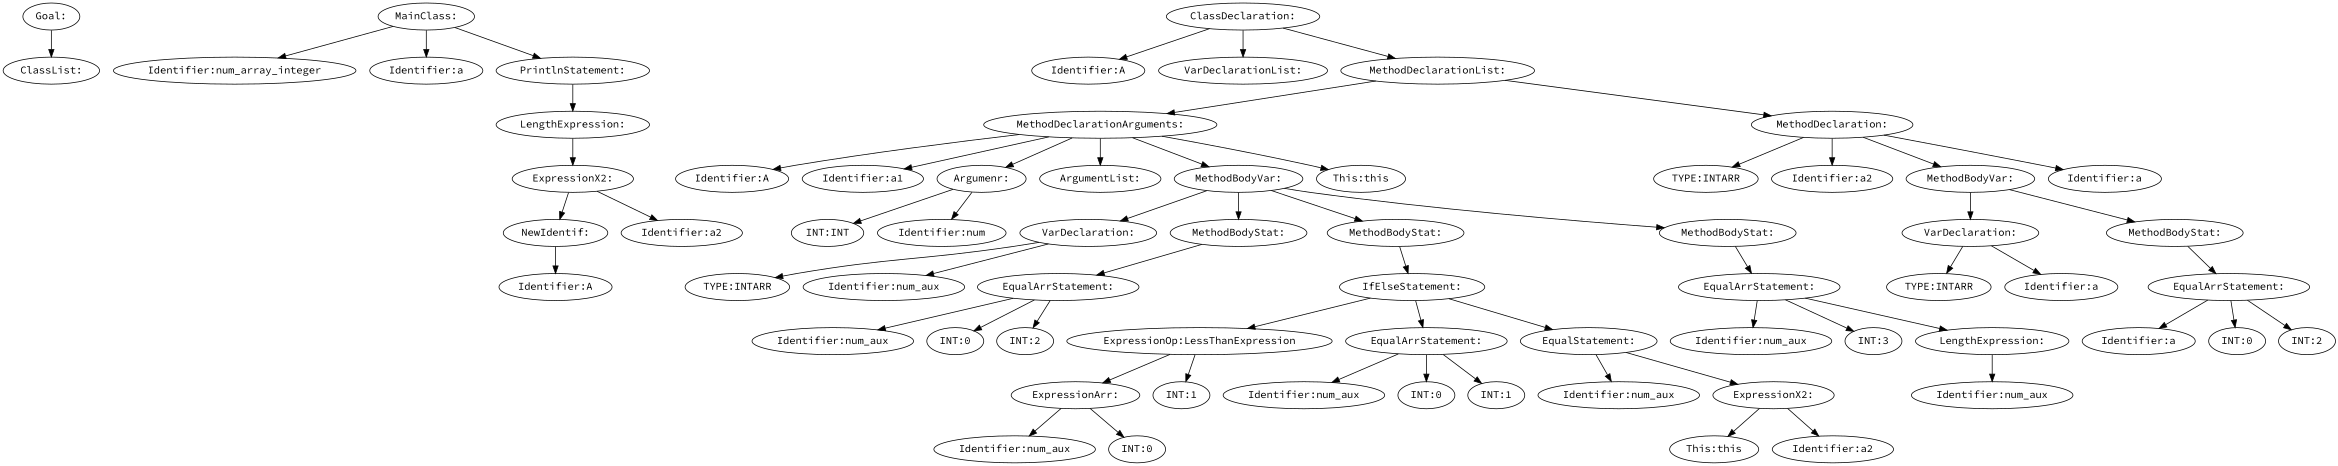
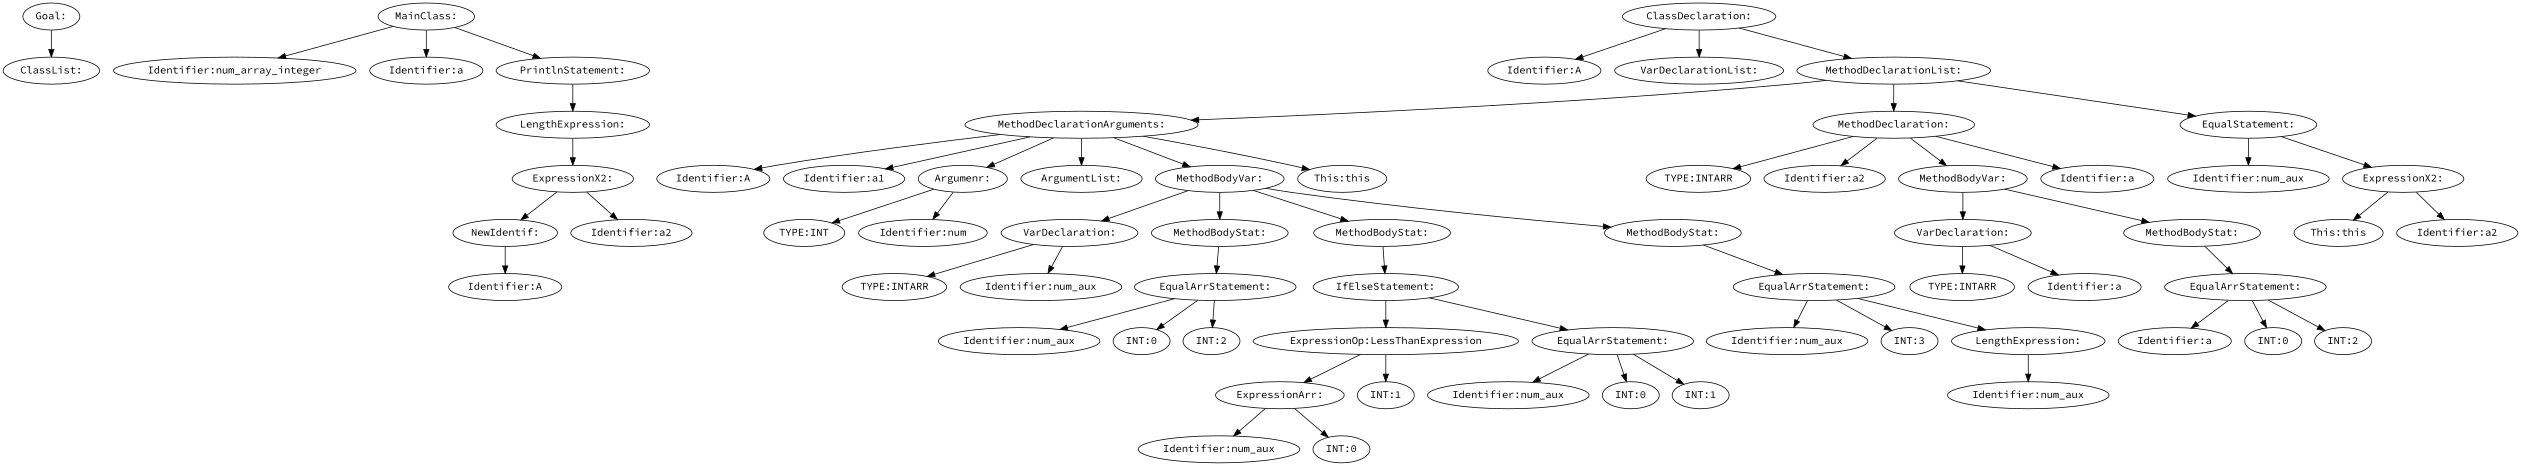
(828, 233) -> (804, 233)
(1497, 313) -> (2073, 98)
